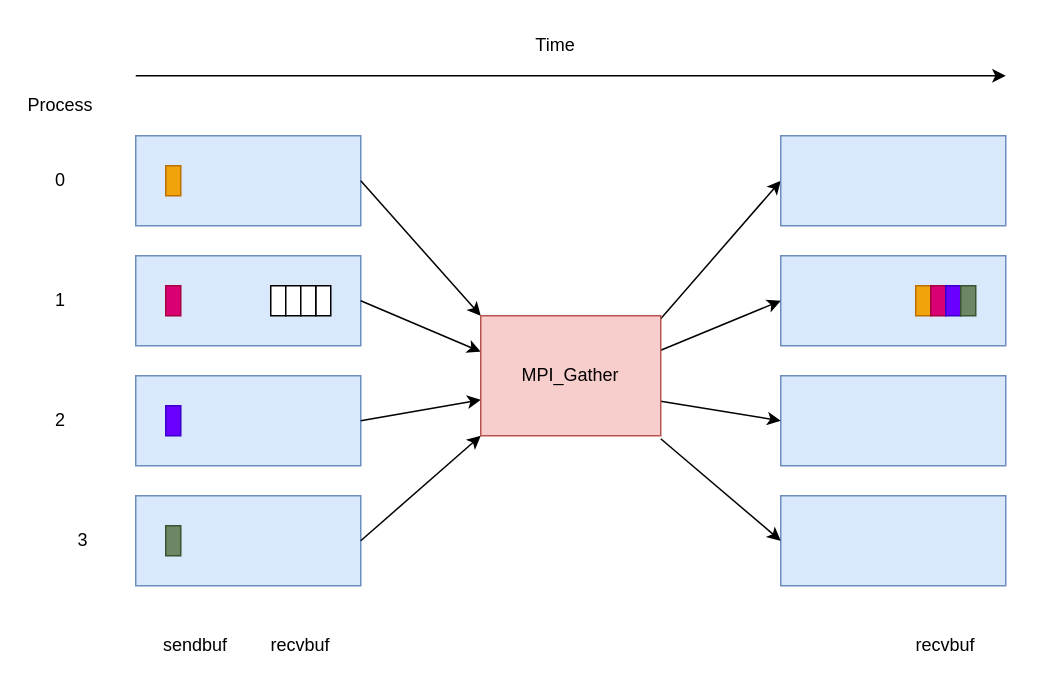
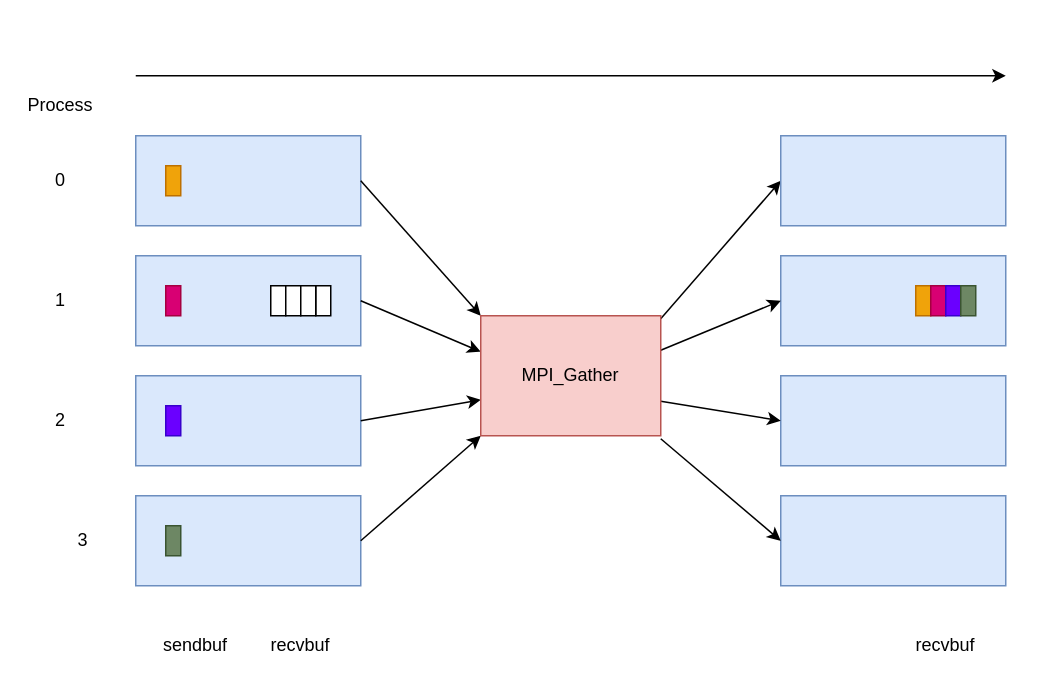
(556, 46) -> none
